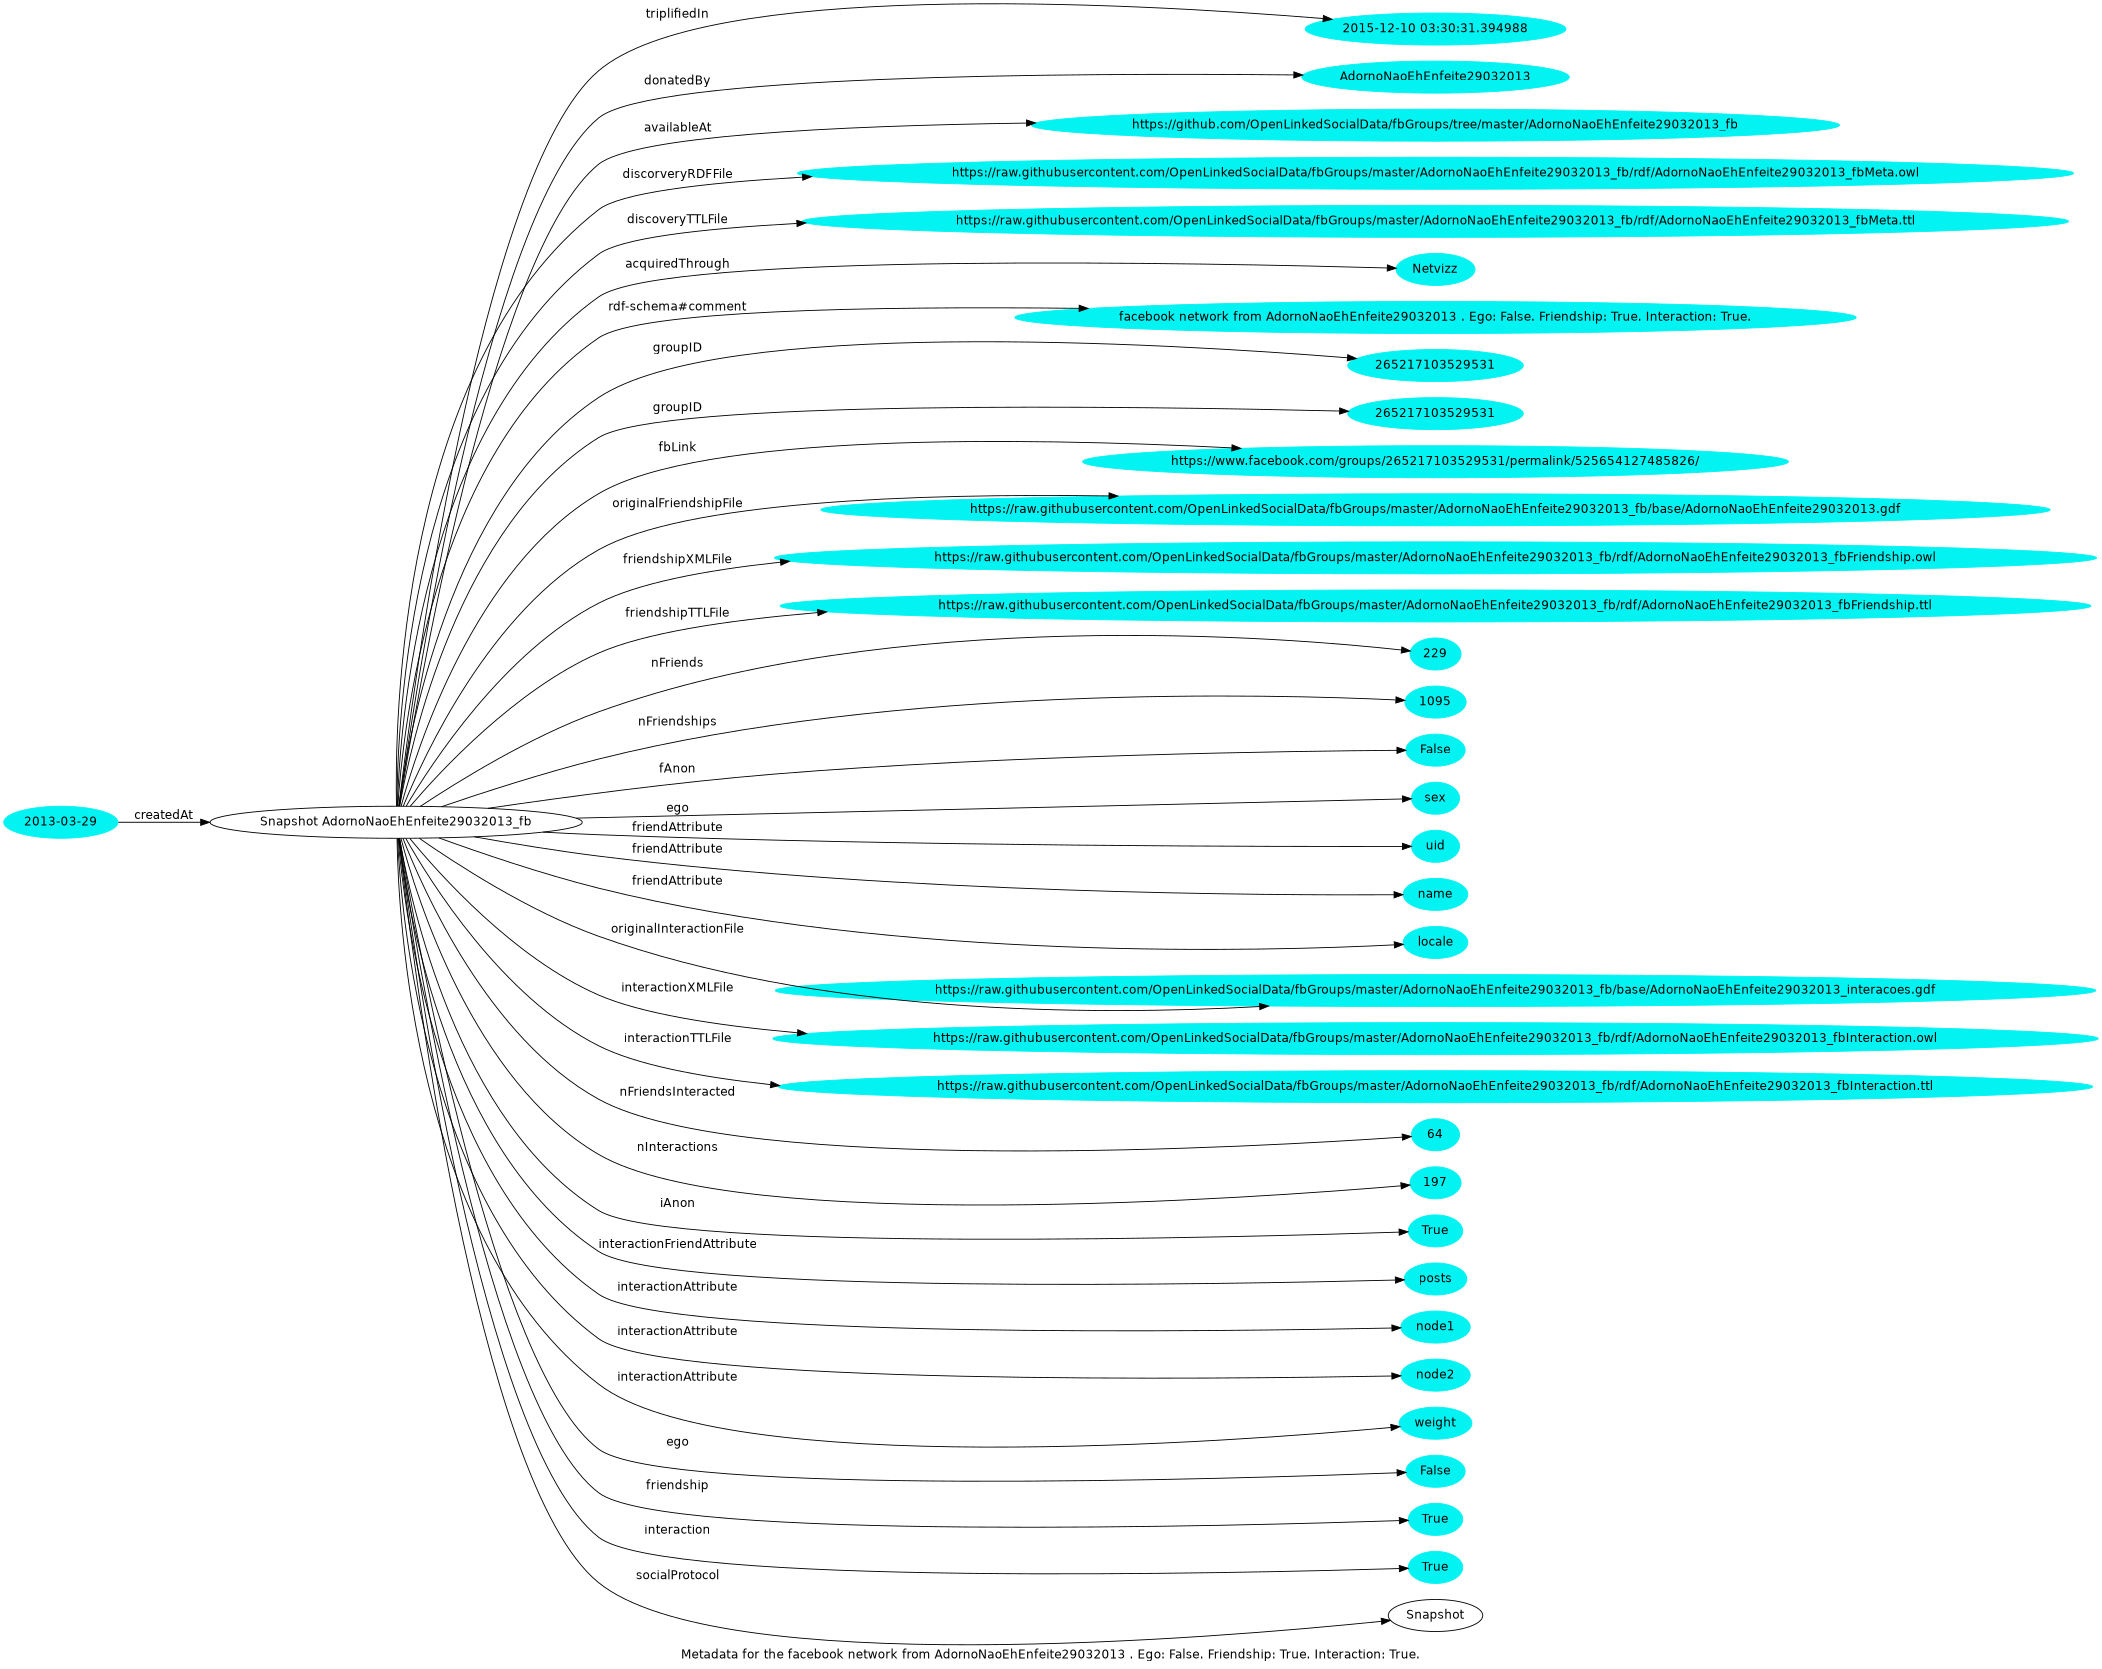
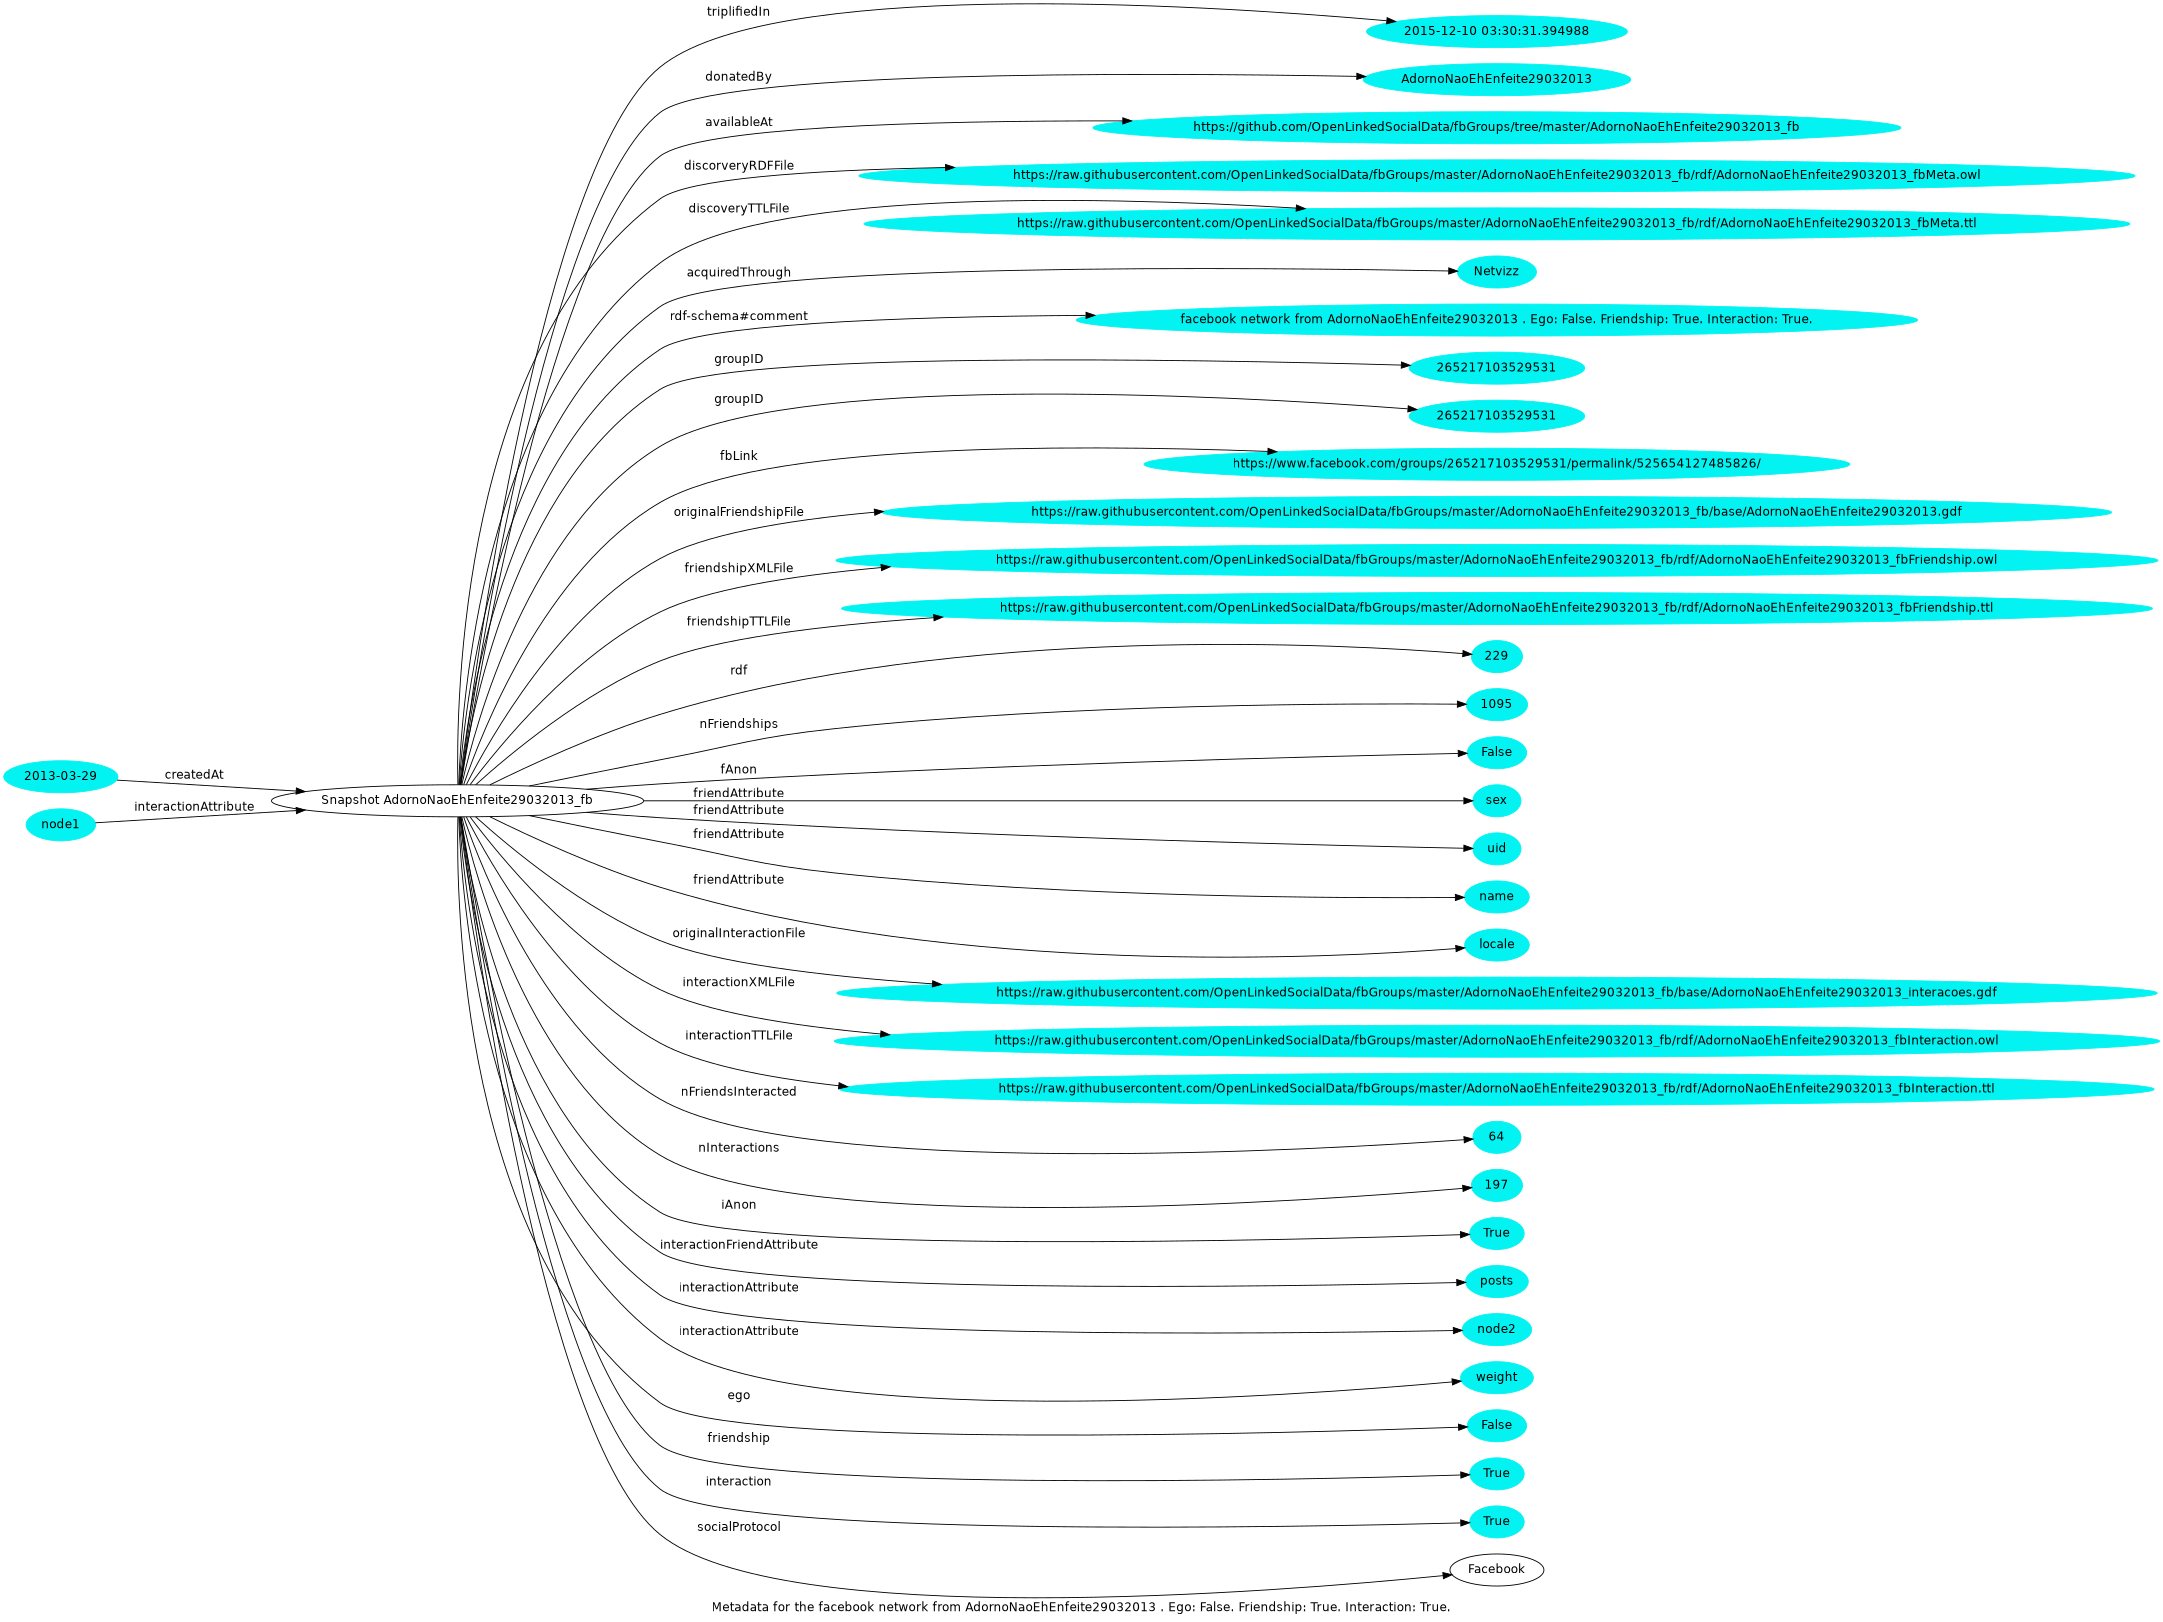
(678, 663) -> (739, 671)
(678, 808) -> (739, 794)
(738, 1320) -> (196, 817)
(1435, 1616) -> (1497, 1570)
